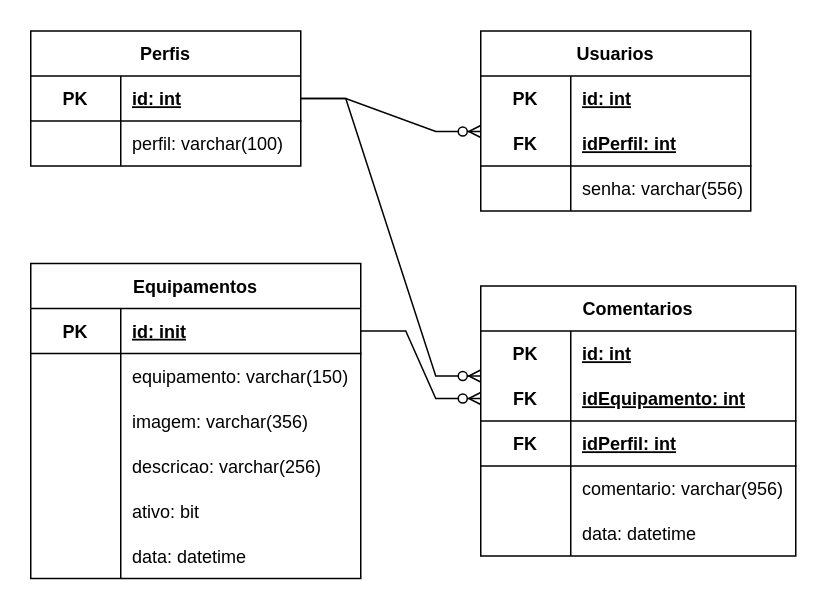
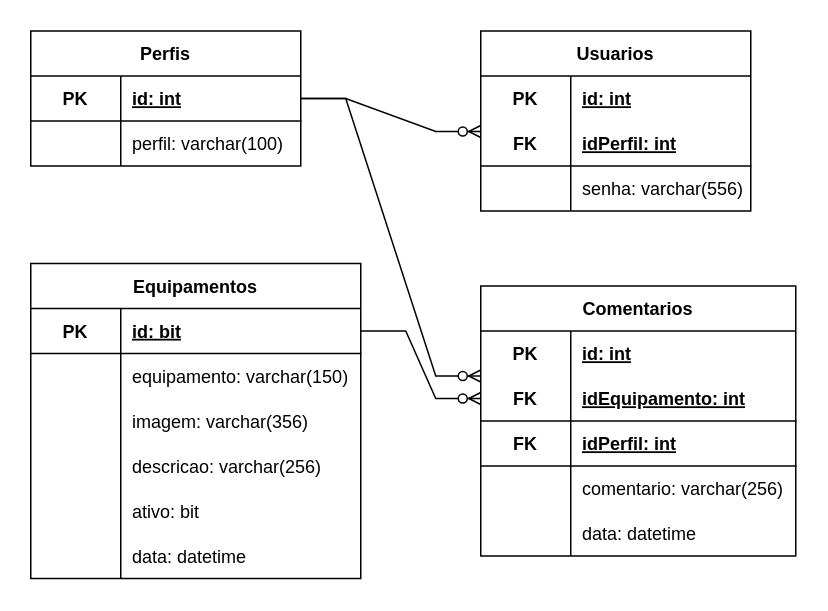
(161, 332) -> (158, 332)
(696, 489) -> (696, 489)
